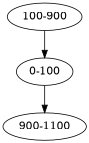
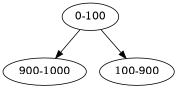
(45, 40) -> (111, 41)
(45, 127) -> (45, 72)
